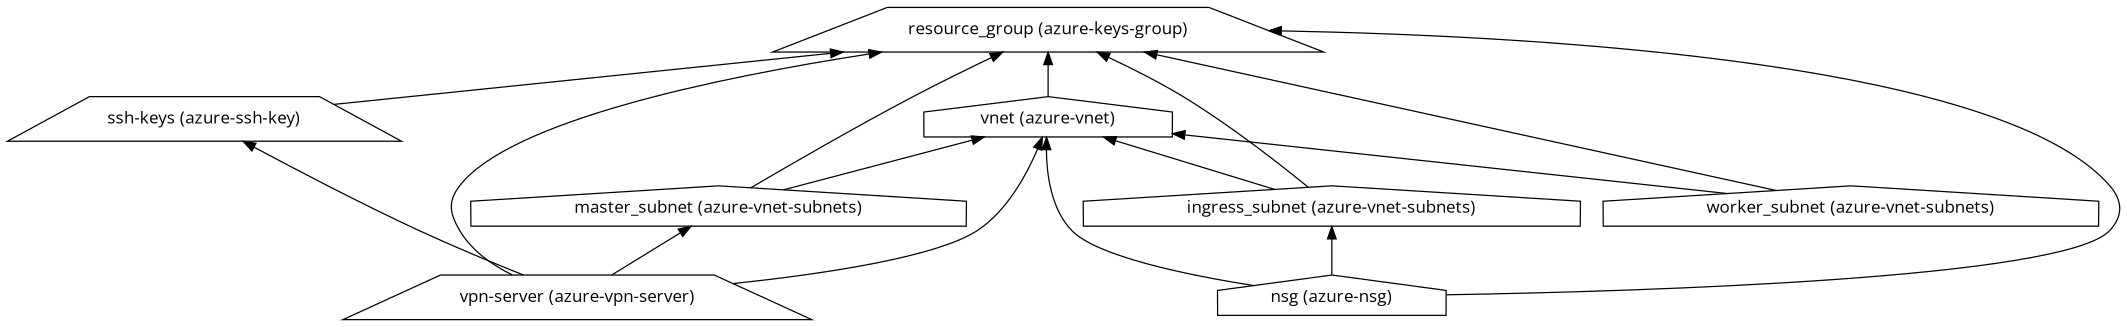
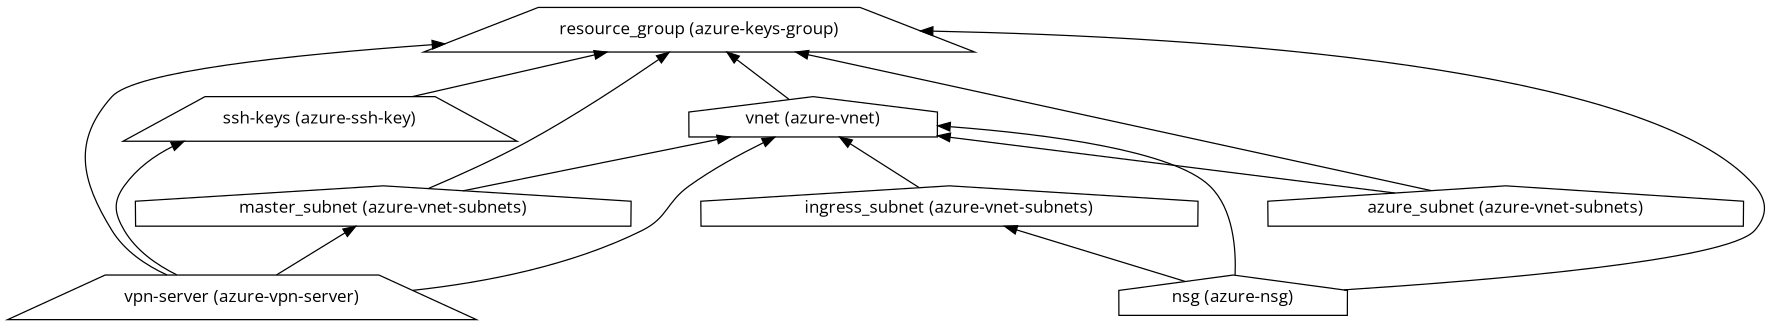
(1213, 116) -> none
(1851, 208) -> (1506, 208)
